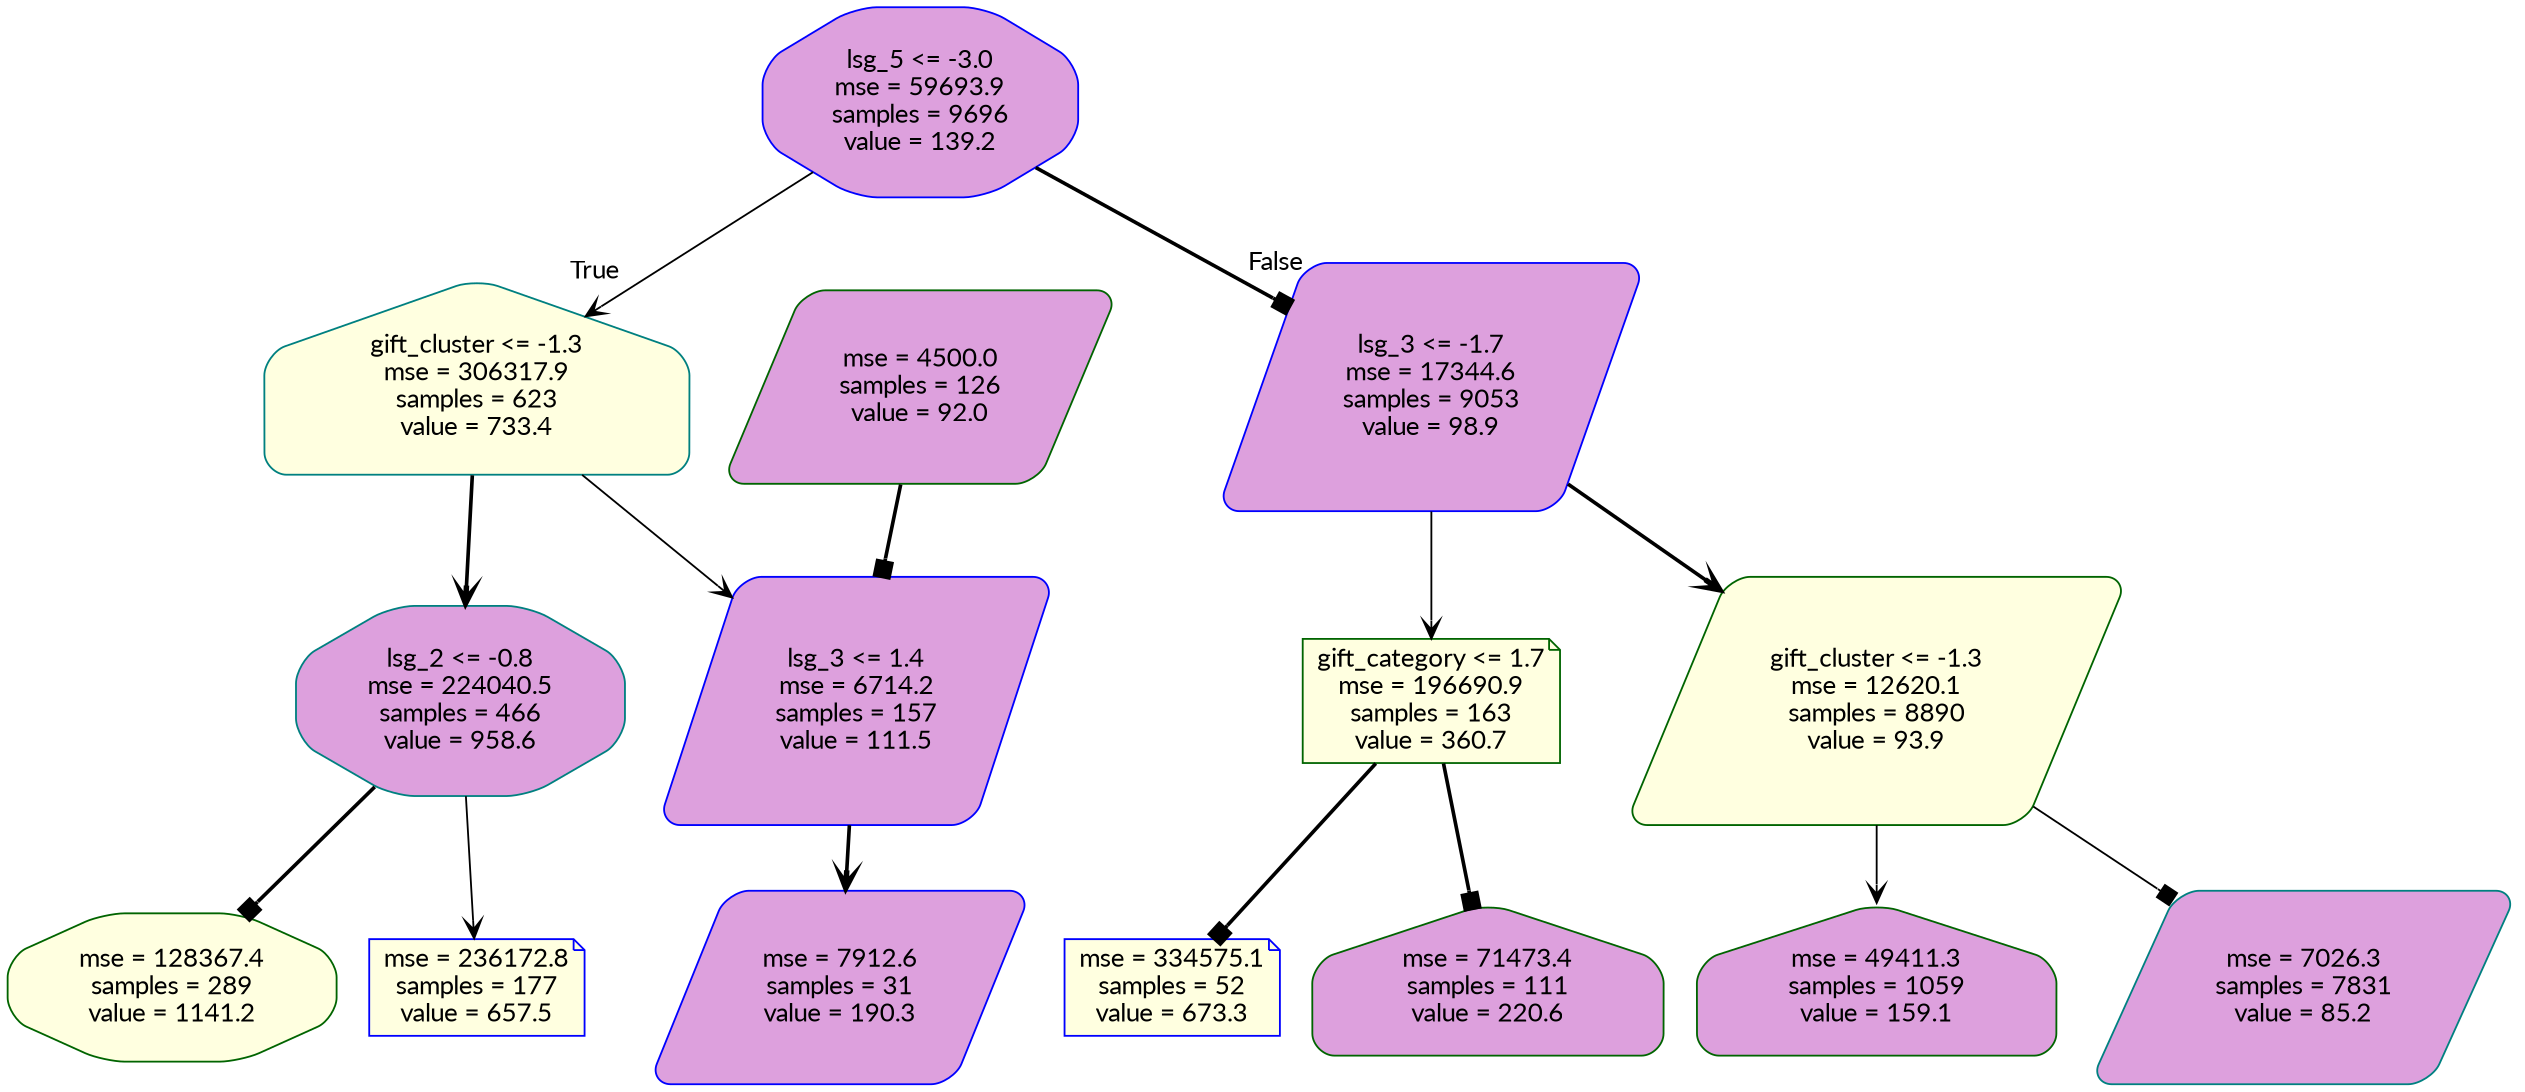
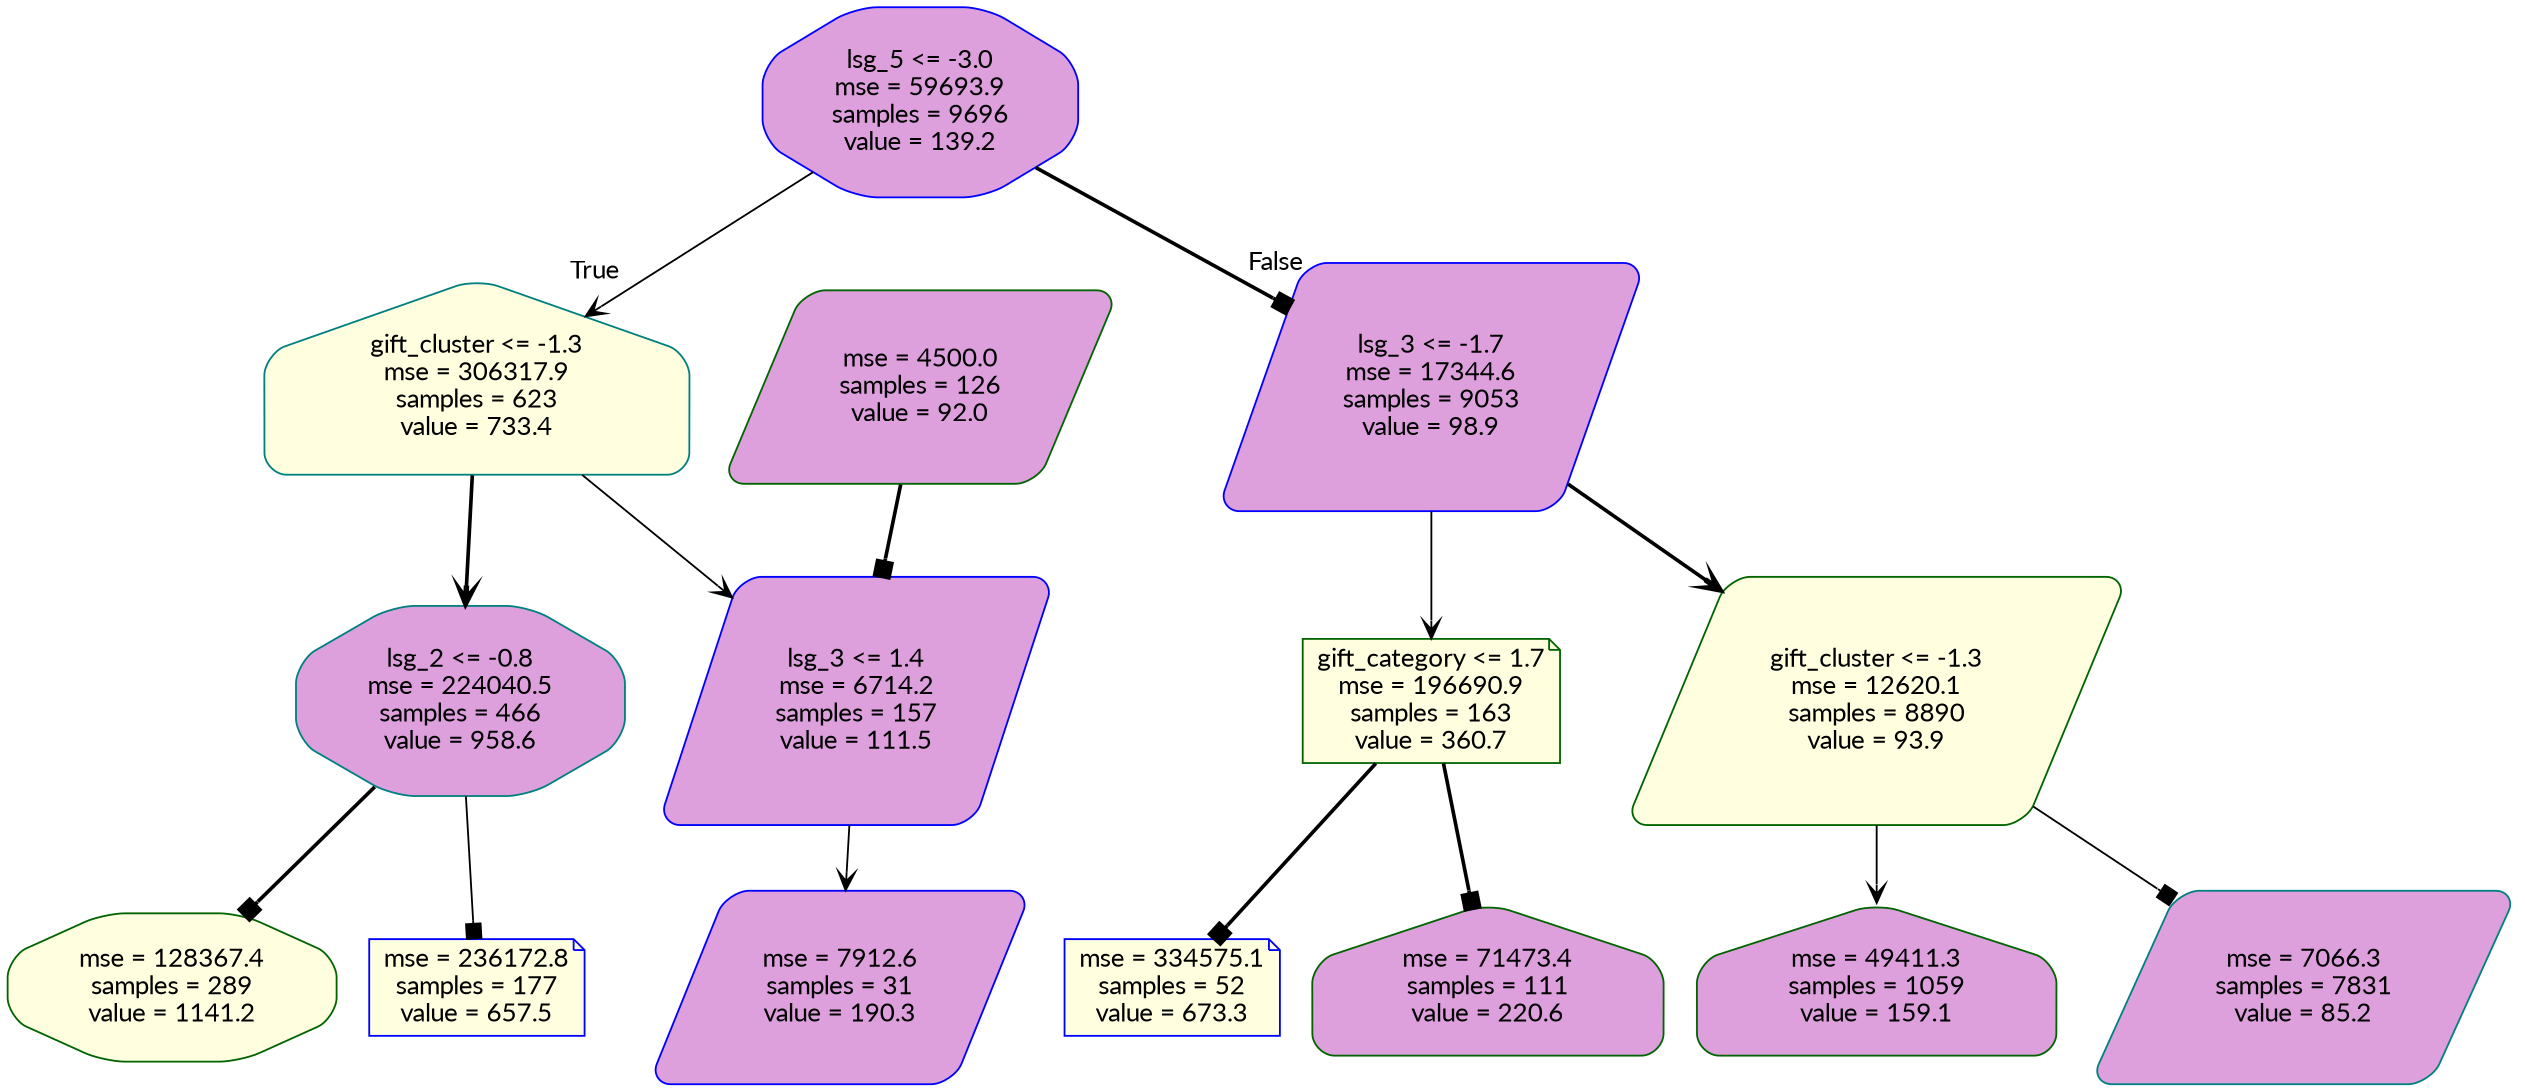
(848, 849) -> (848, 849)
(469, 858) -> (469, 858)
(2304, 987) -> (2304, 987)
